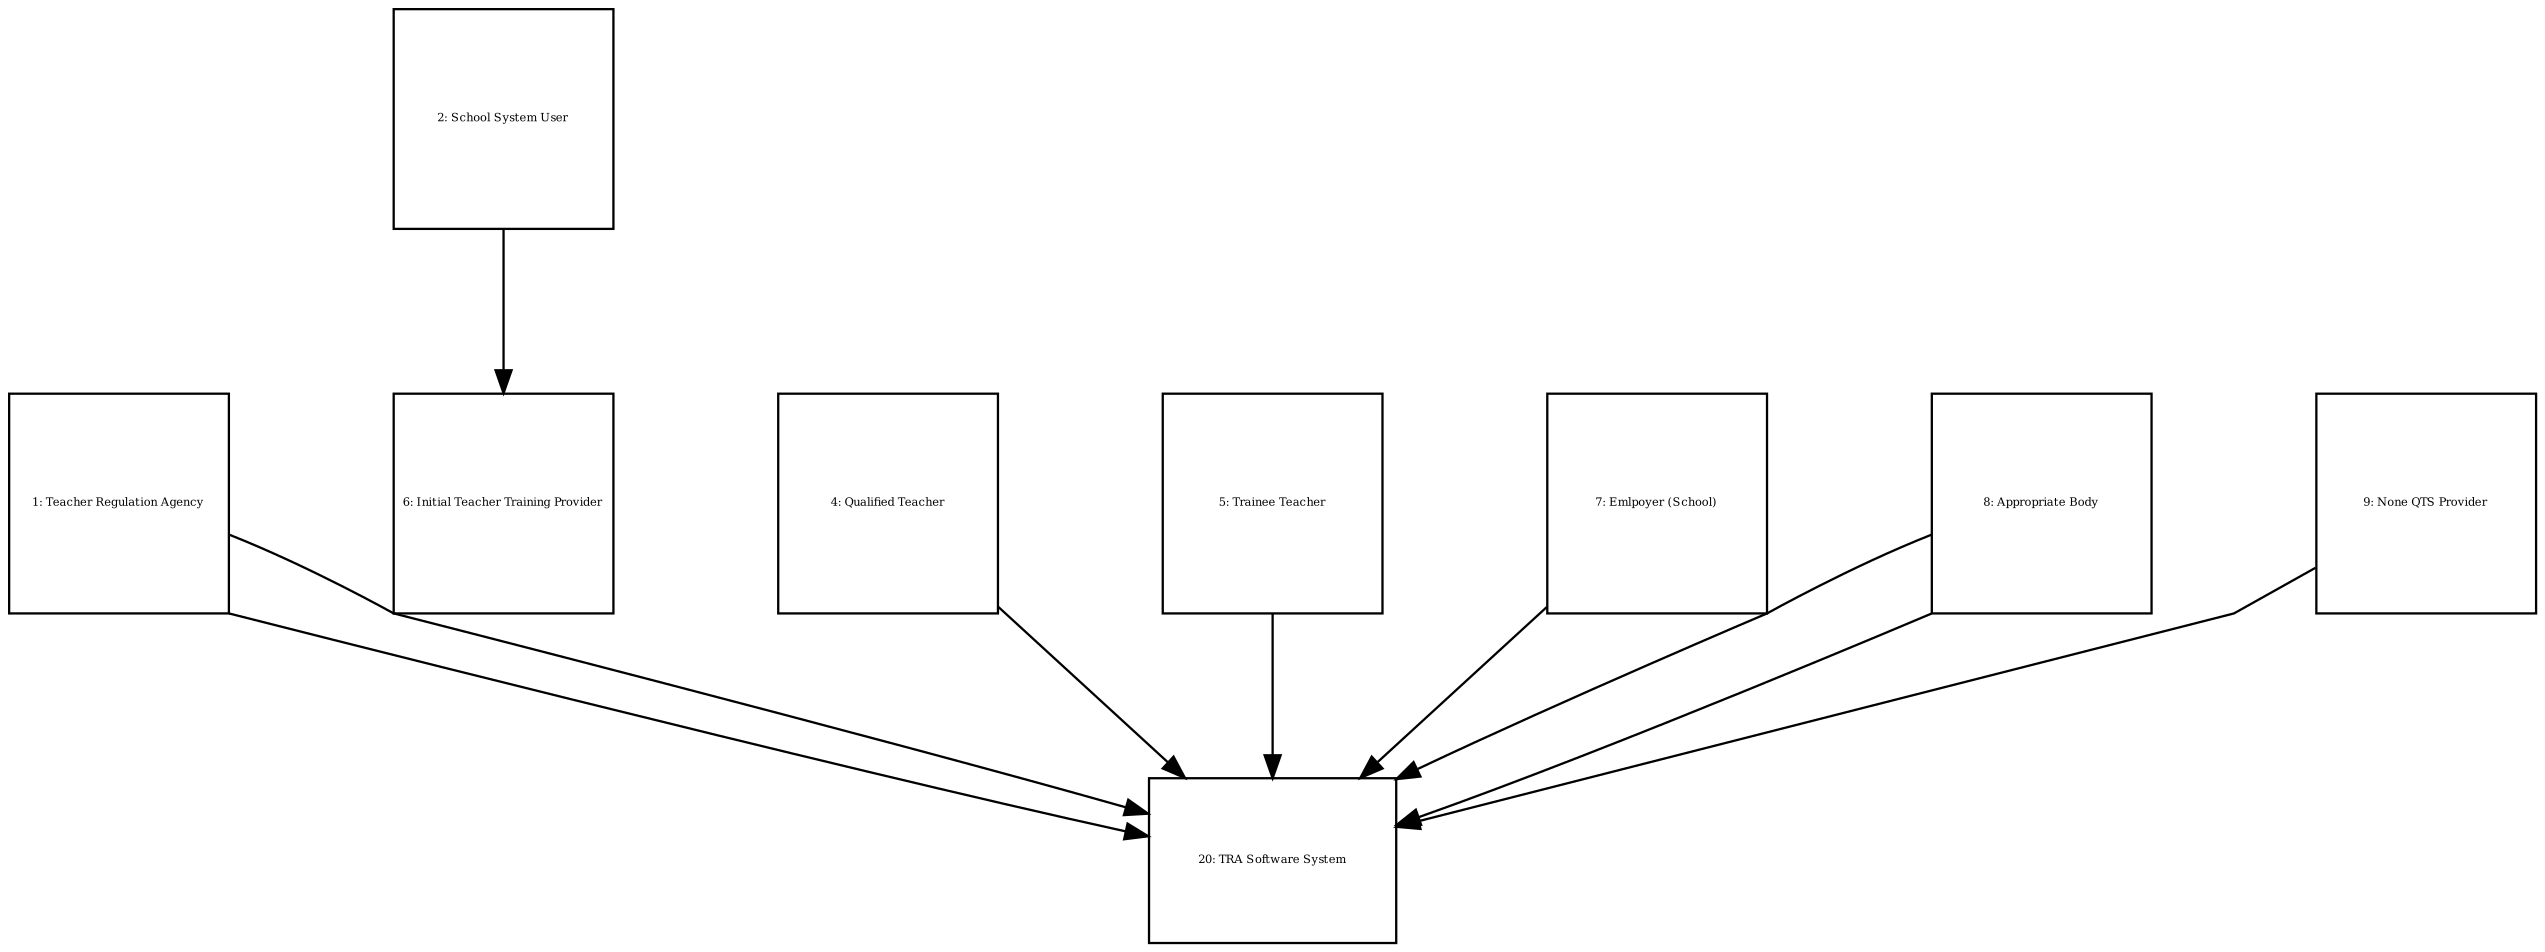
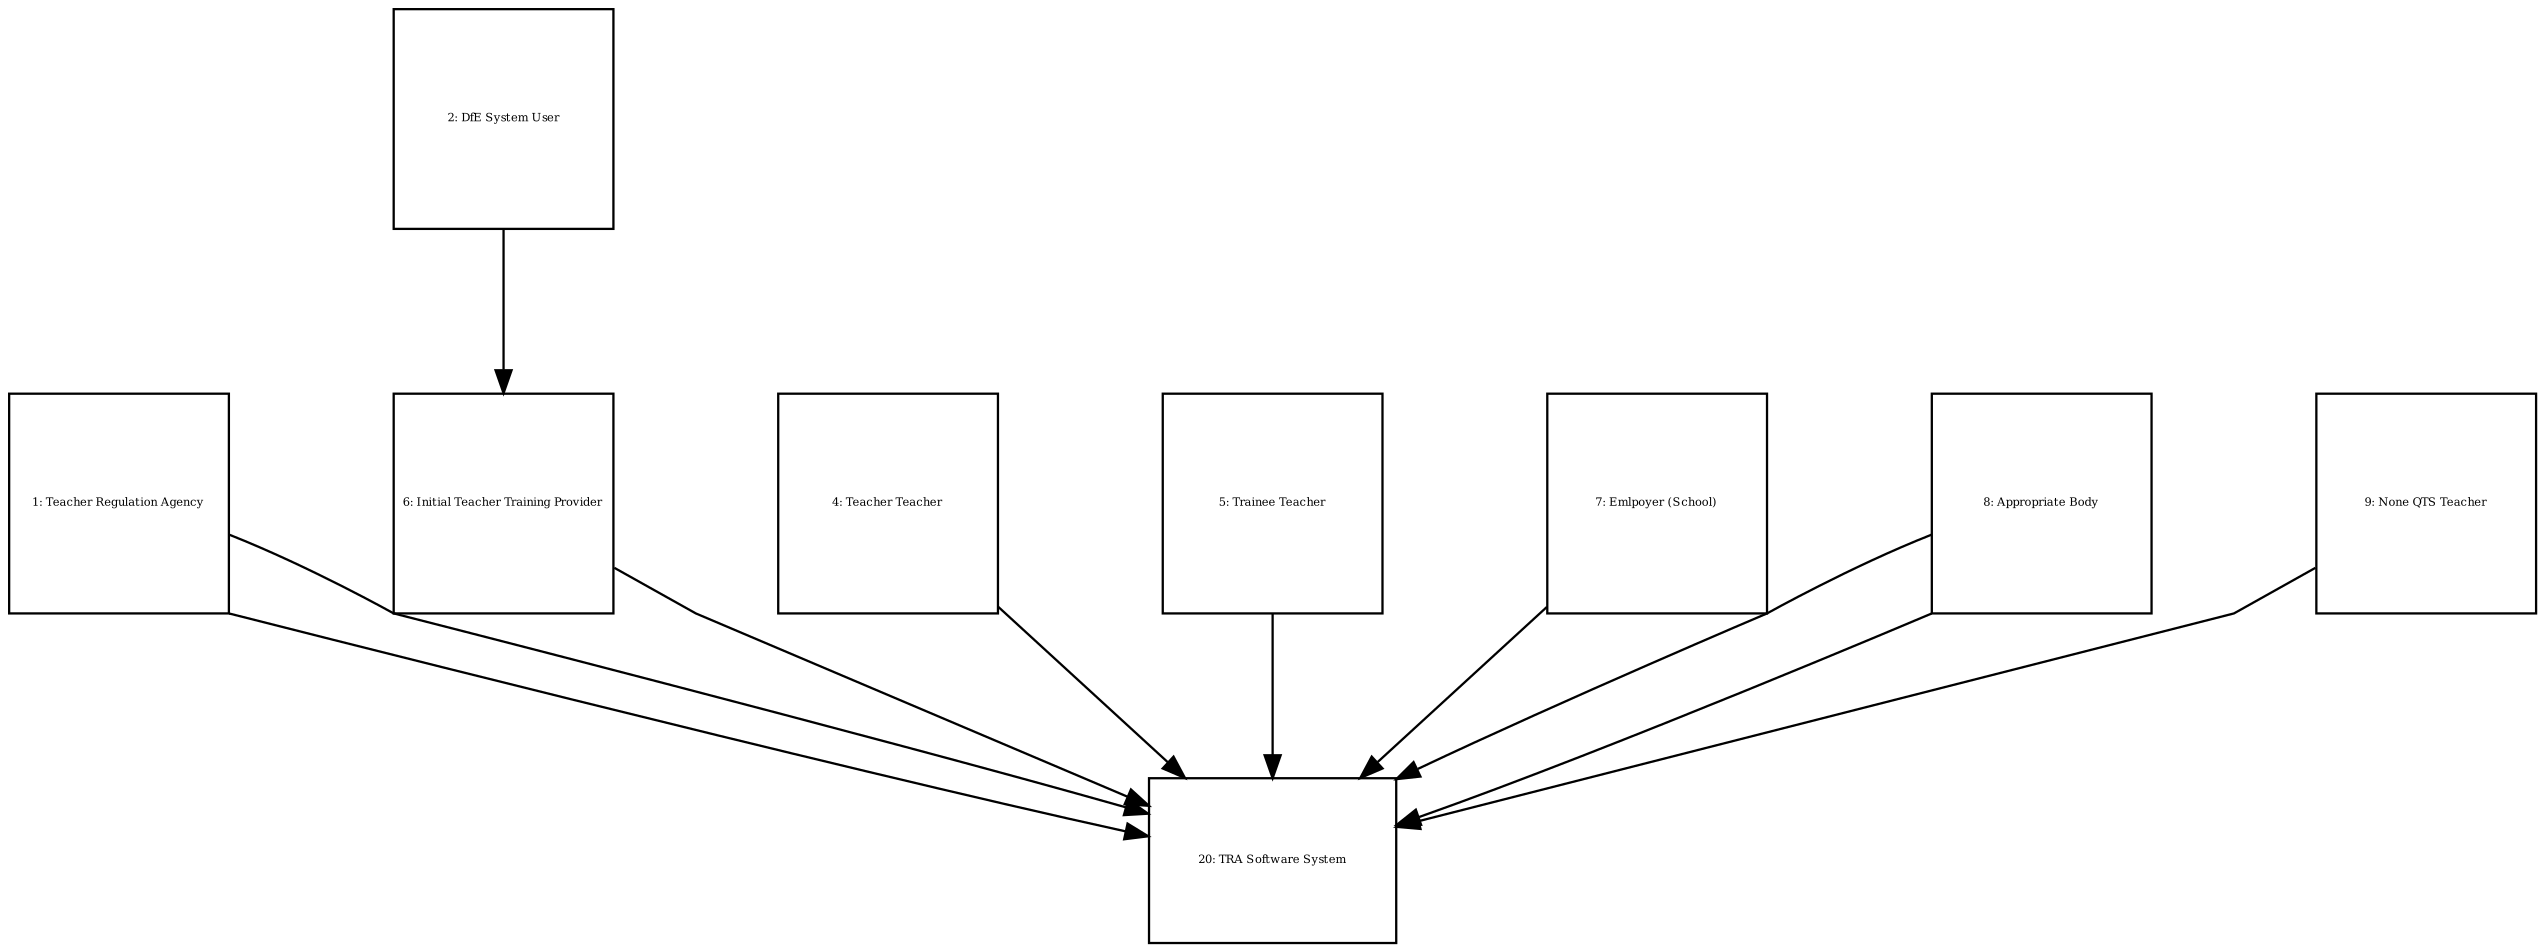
(504, 119) -> (504, 119)
(888, 504) -> (888, 504)
(2426, 504) -> (2426, 504)
none -> (869, 687)
